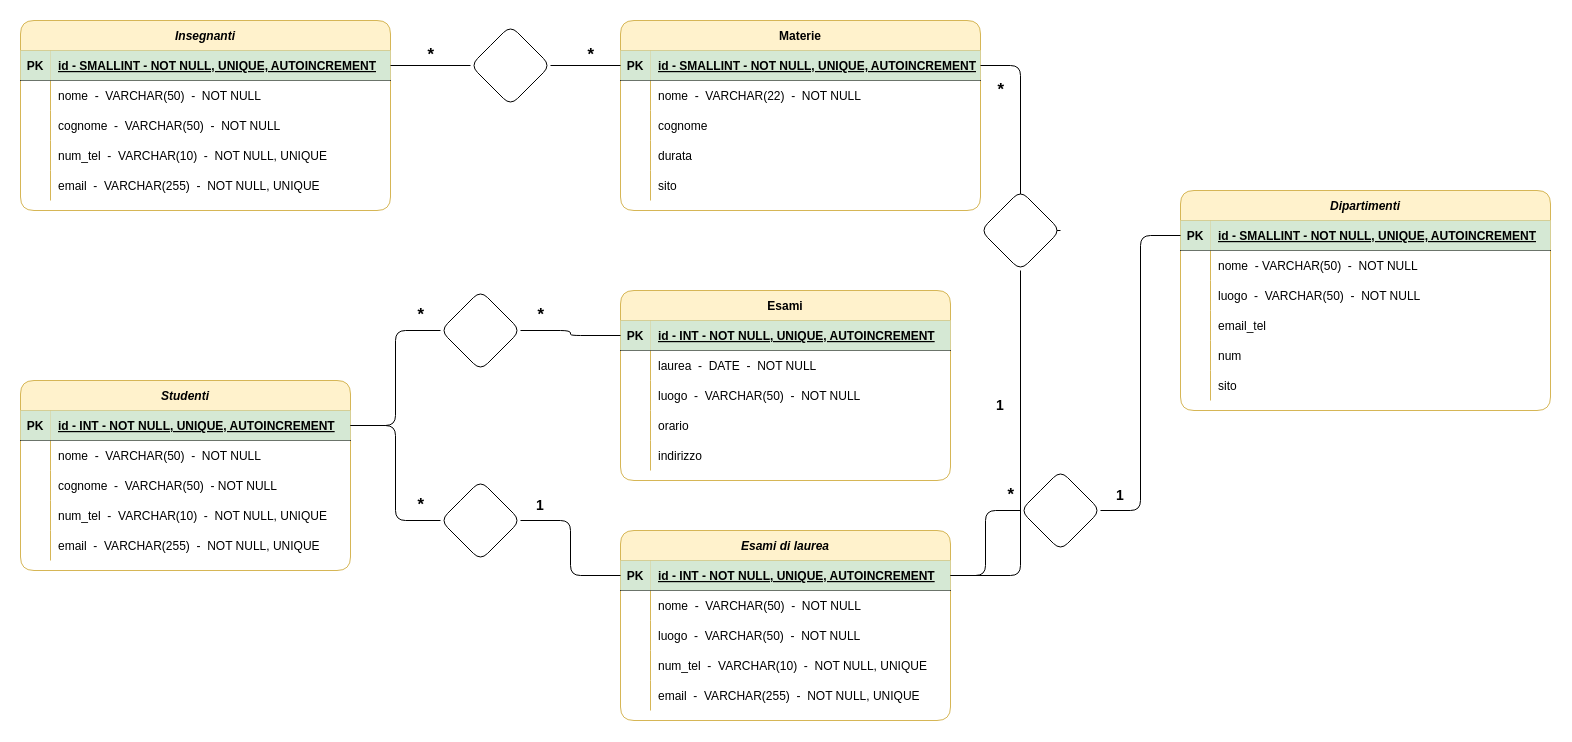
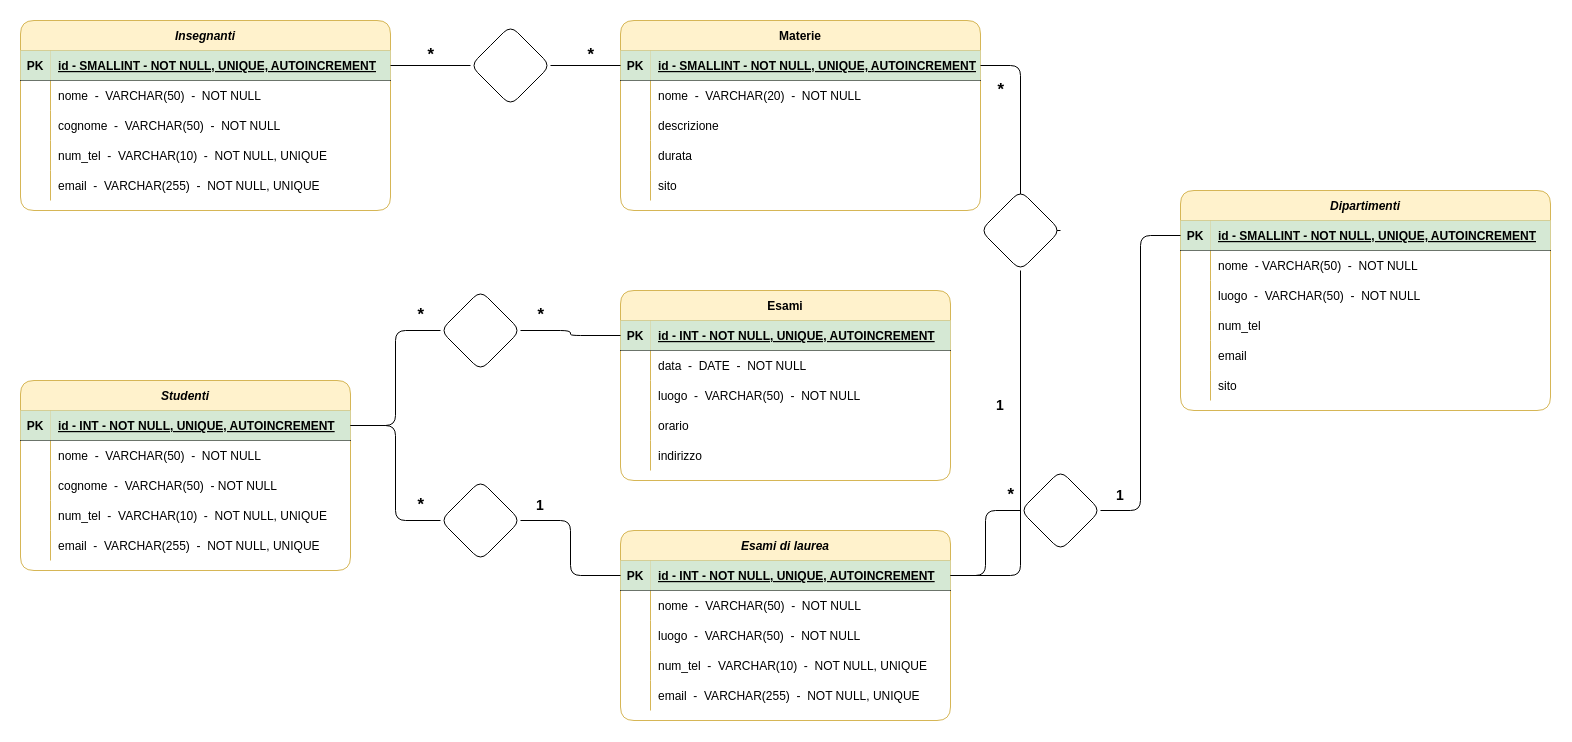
(761, 96) -> (761, 96)
(682, 126) -> (692, 126)
(1244, 326) -> (1240, 326)
(1228, 356) -> (1232, 356)
(743, 366) -> (738, 366)
